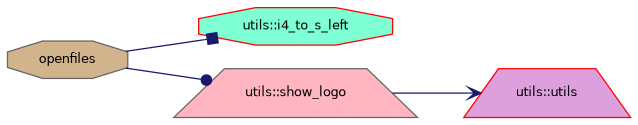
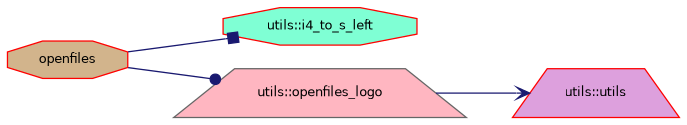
(68, 60) -> (68, 60)
(296, 93) -> (320, 93)
